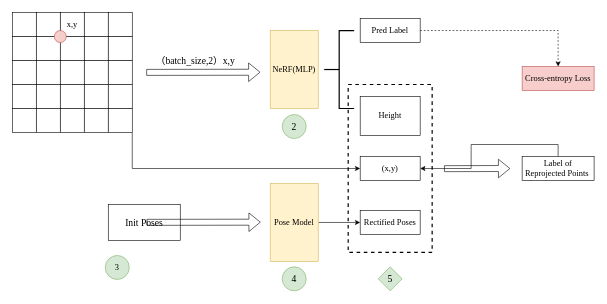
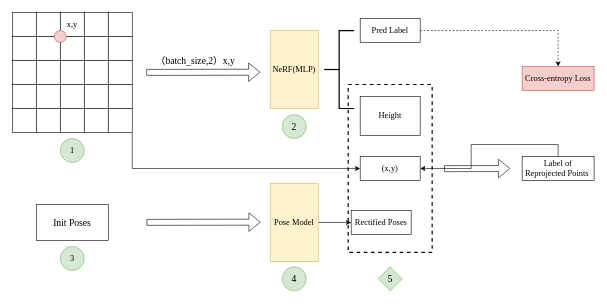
none -> (72, 150)
(144, 222) -> (72, 222)
(390, 222) -> (381, 222)
(117, 267) -> (72, 258)
